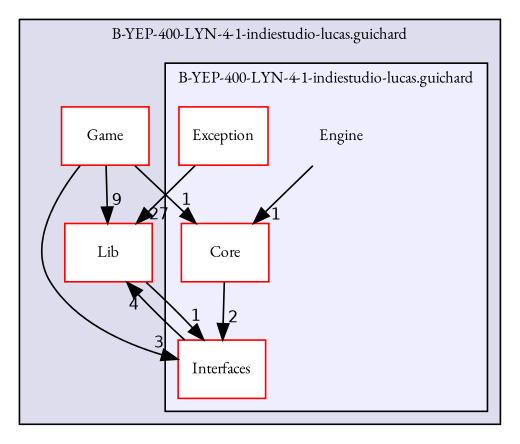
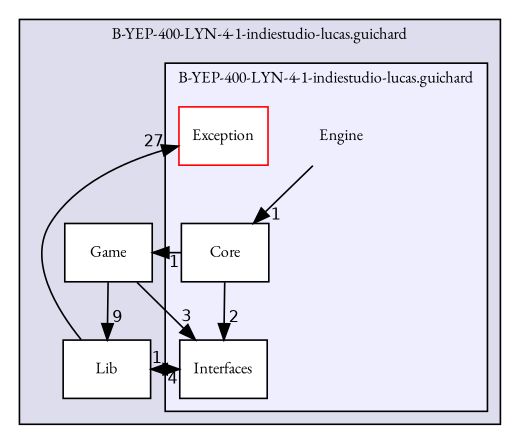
(105, 136) -> (109, 253)
(155, 184) -> (175, 253)
(175, 185) -> (53, 220)
(109, 253) -> (107, 369)
(225, 253) -> (225, 253)
(222, 369) -> (223, 369)
